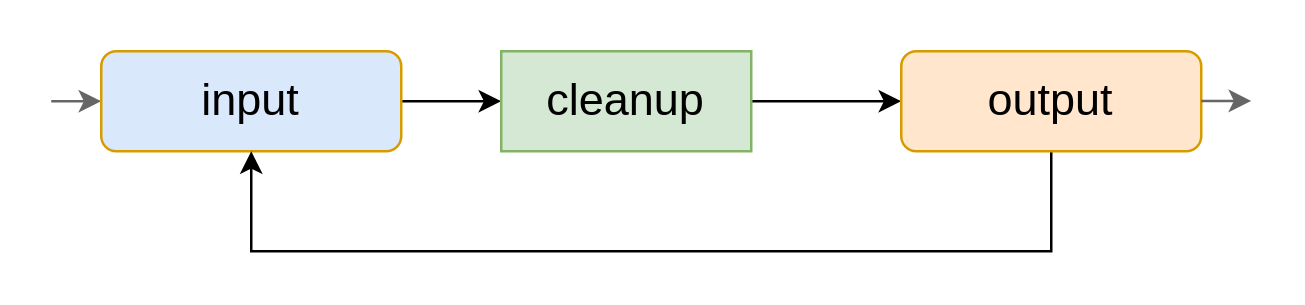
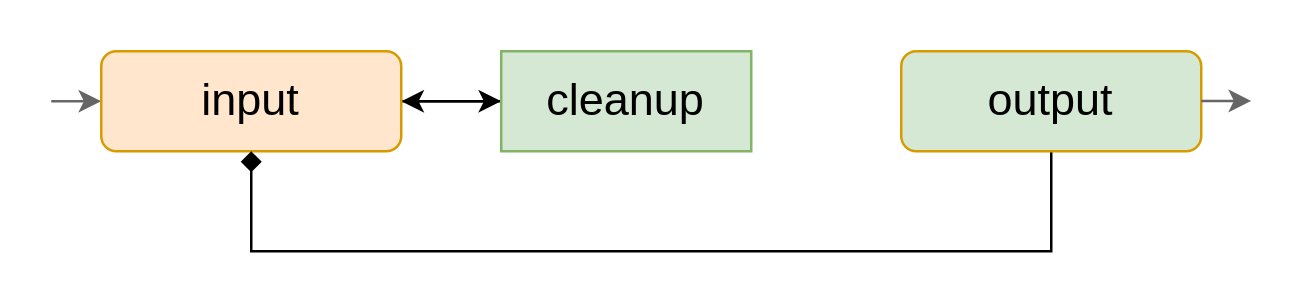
(251, 101) -> (251, 101)
(818, 101) -> (751, 101)
(1051, 101) -> (1051, 101)
(251, 170) -> (251, 172)
